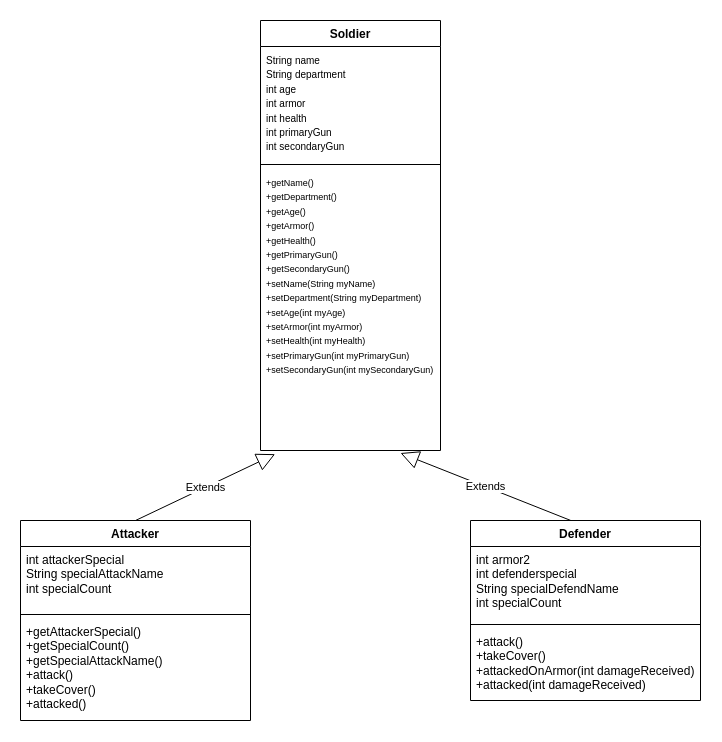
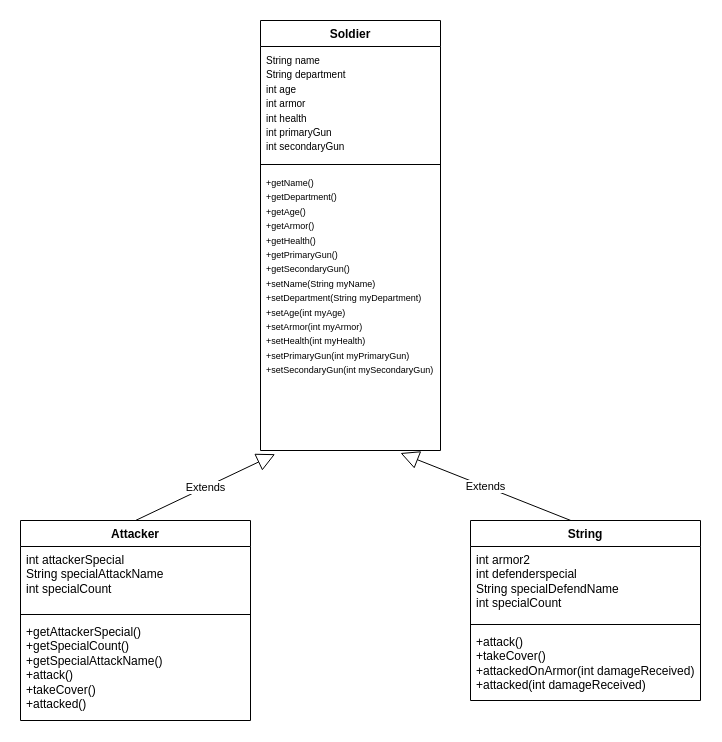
(586, 535) -> (586, 535)
